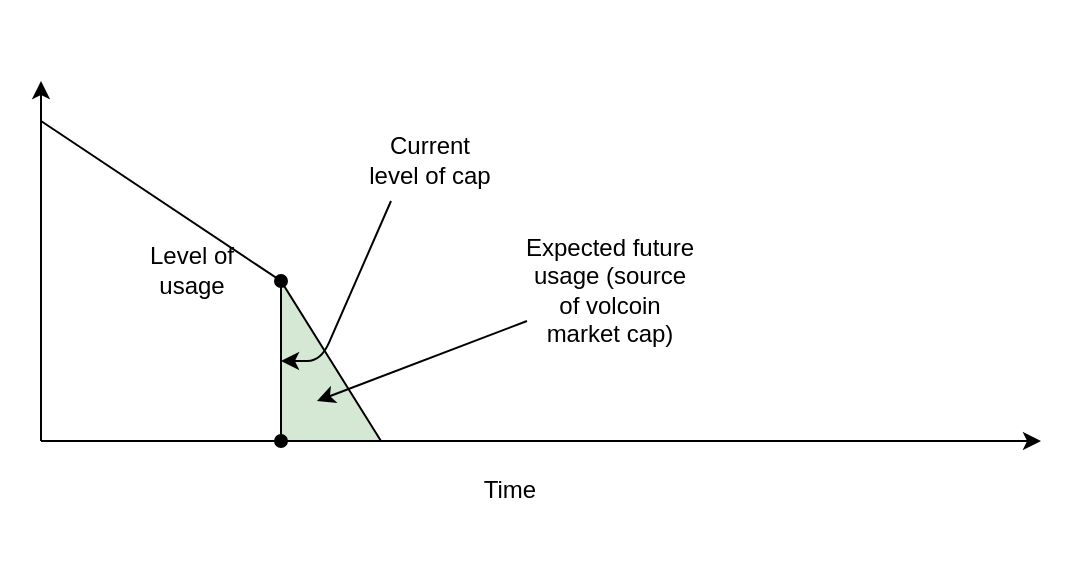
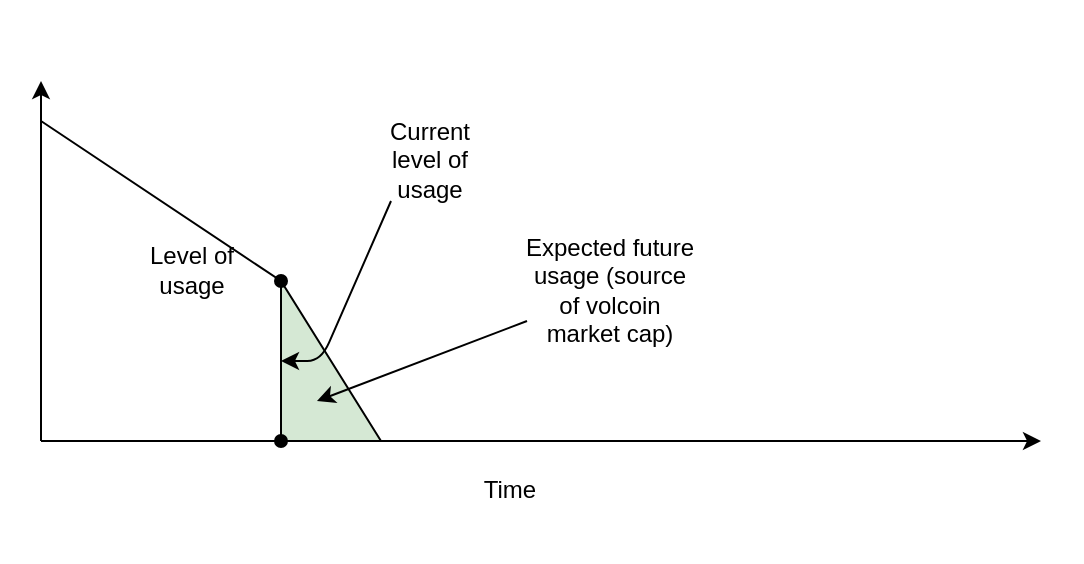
(431, 161) -> (431, 161)
